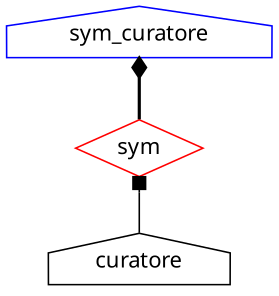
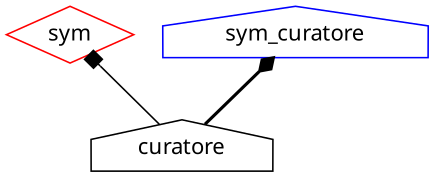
(139, 98) -> (232, 98)
